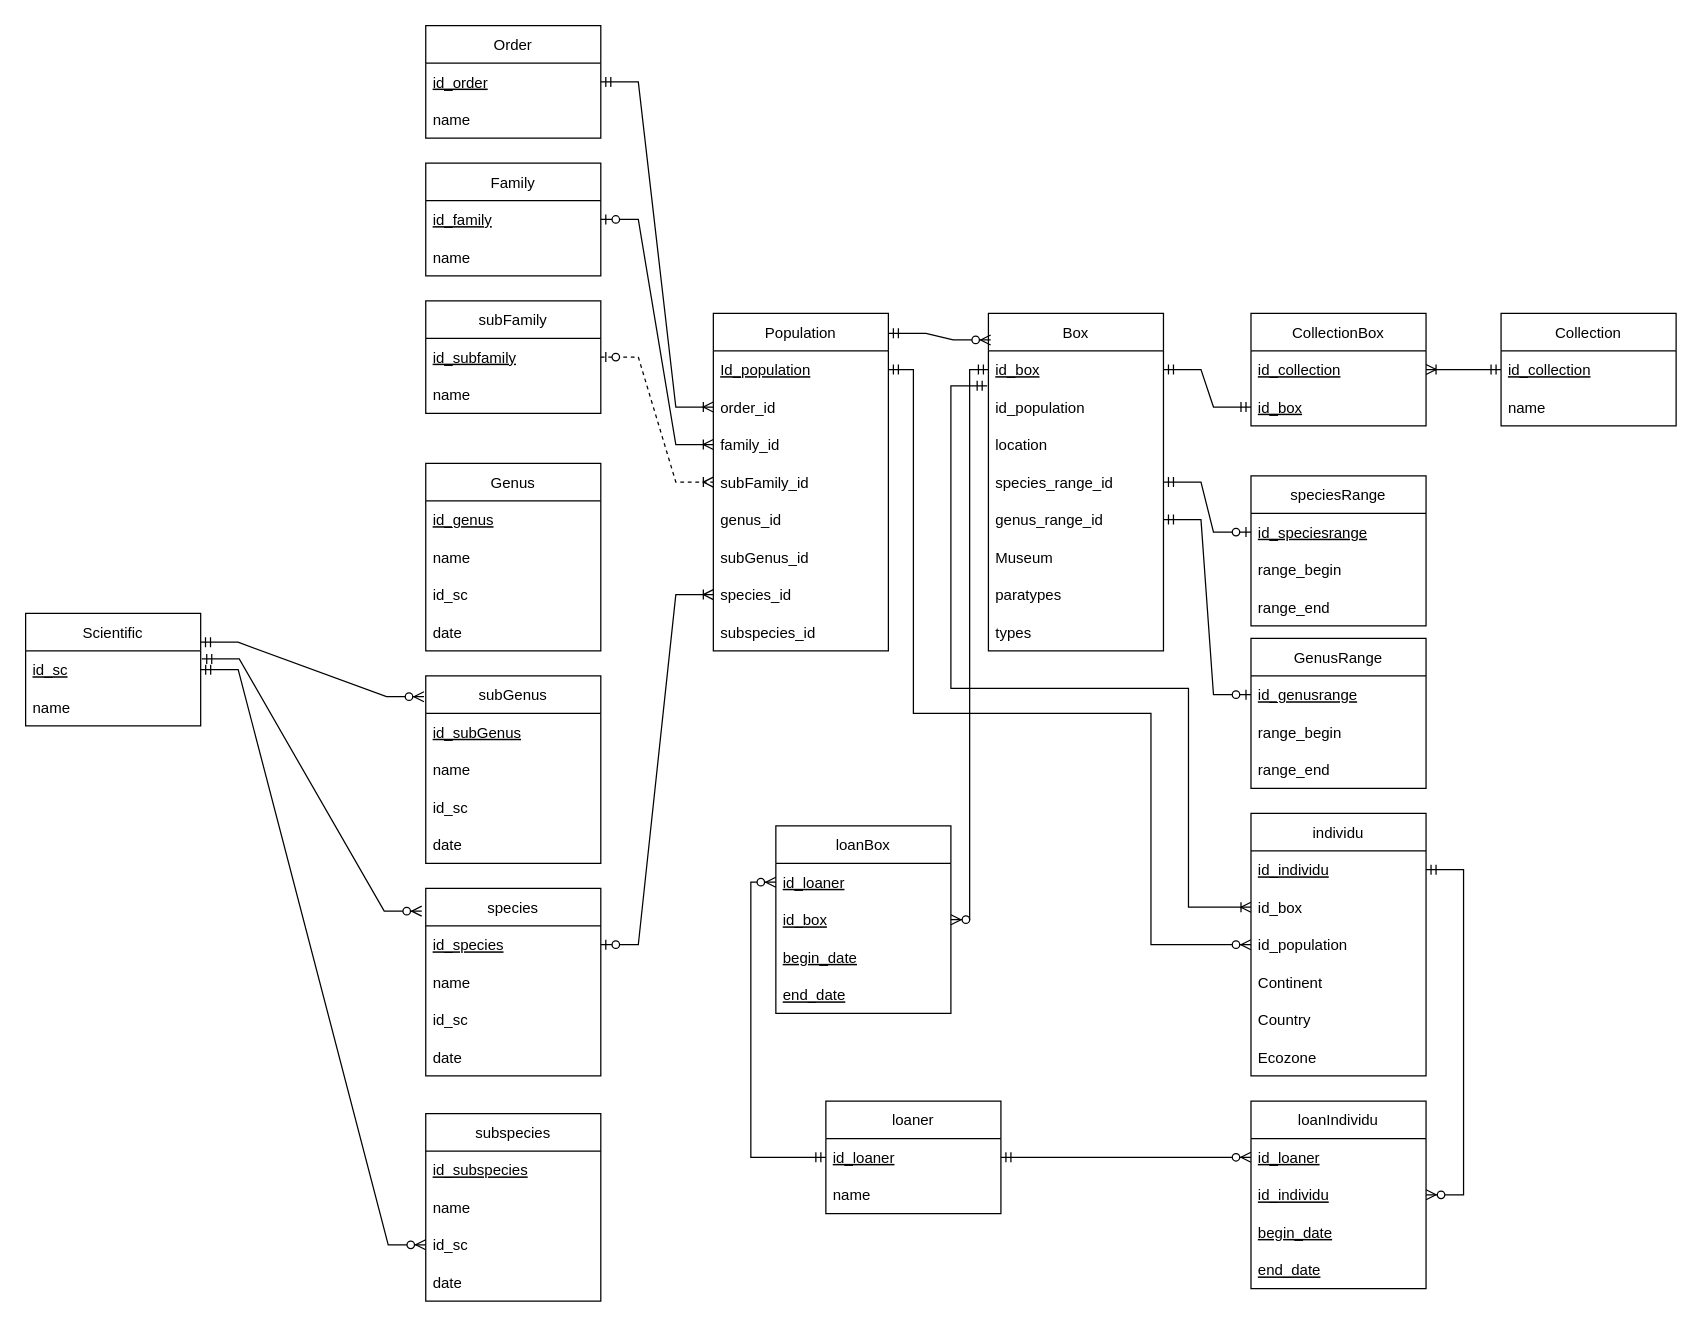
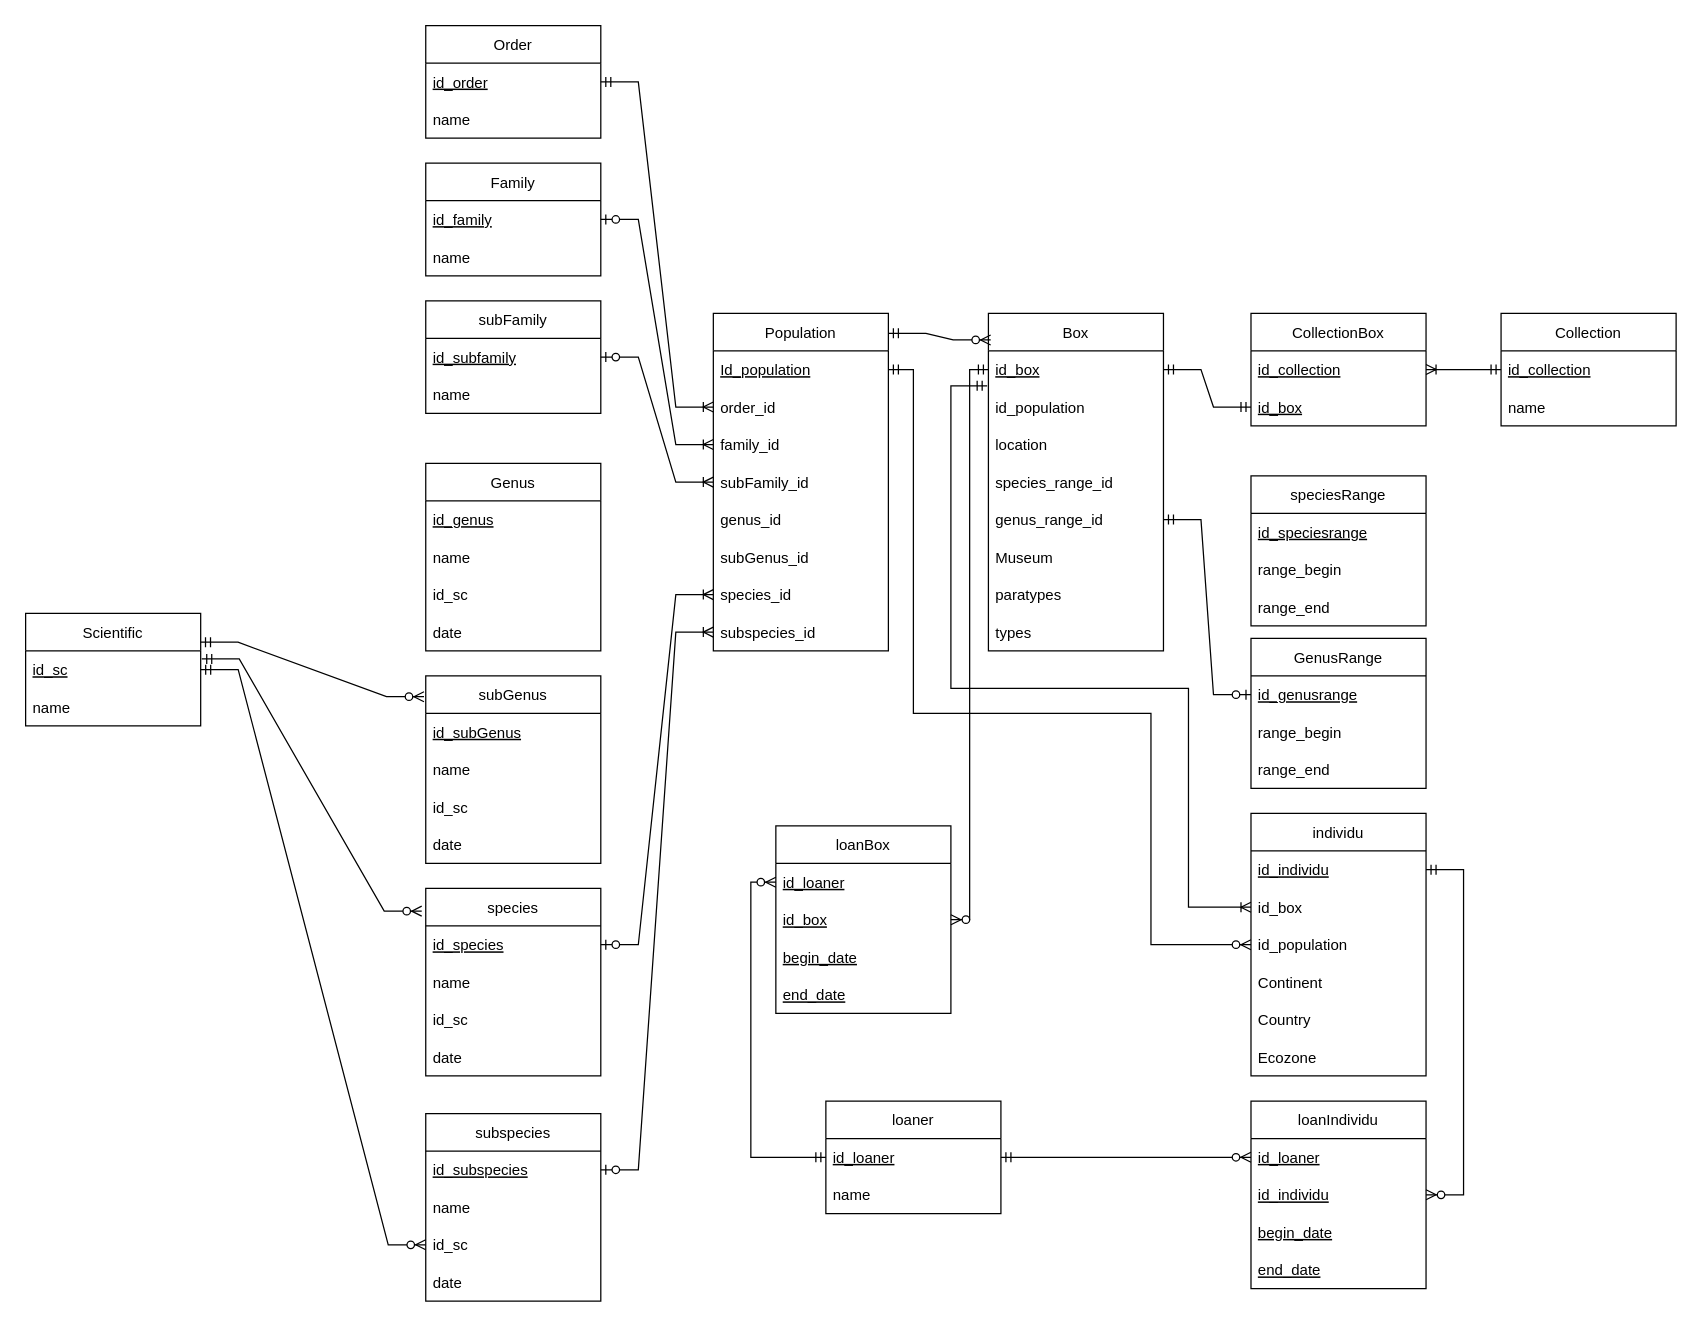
(659, 426) -> (659, 426)
(1207, 506) -> none
none -> (657, 902)
